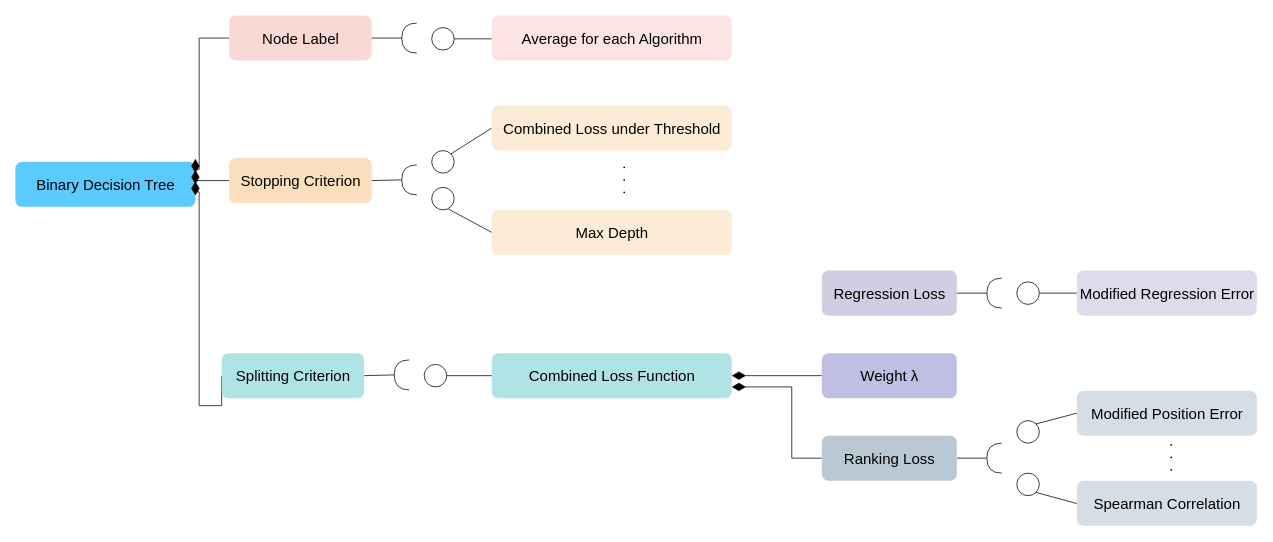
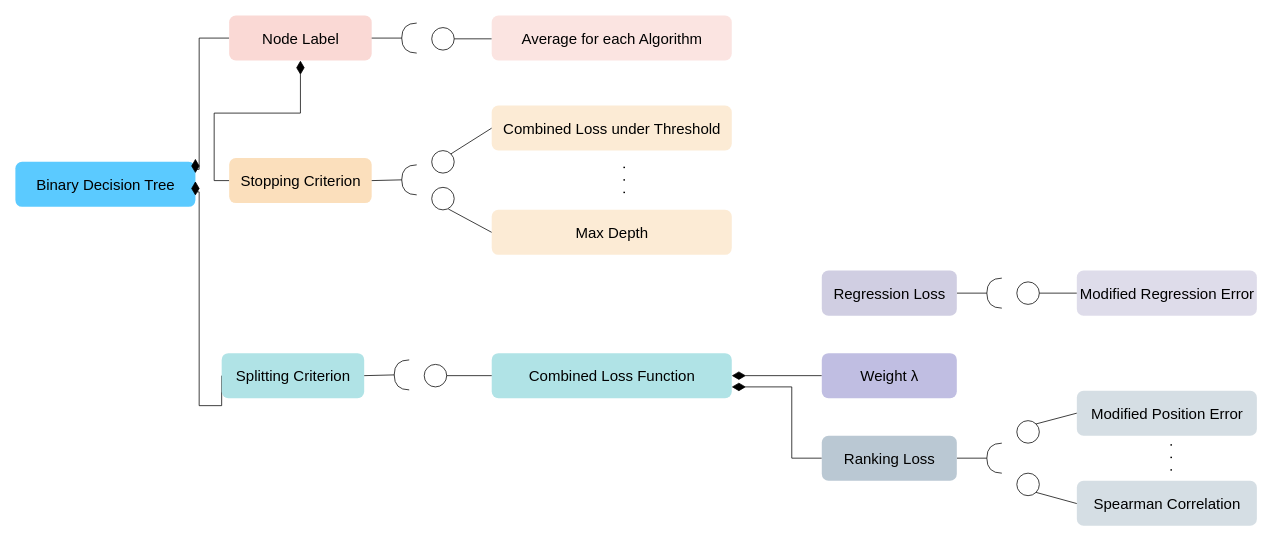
(200, 180) -> (300, 95)
